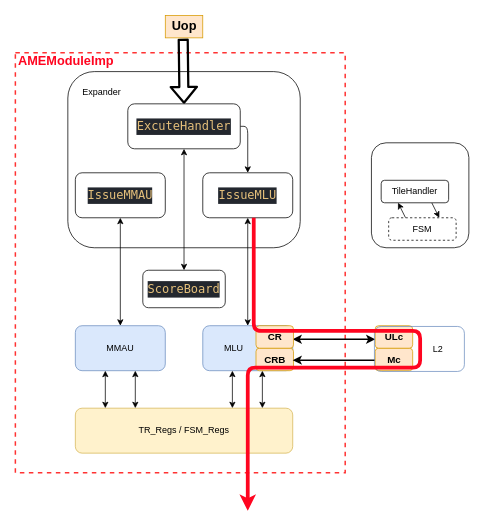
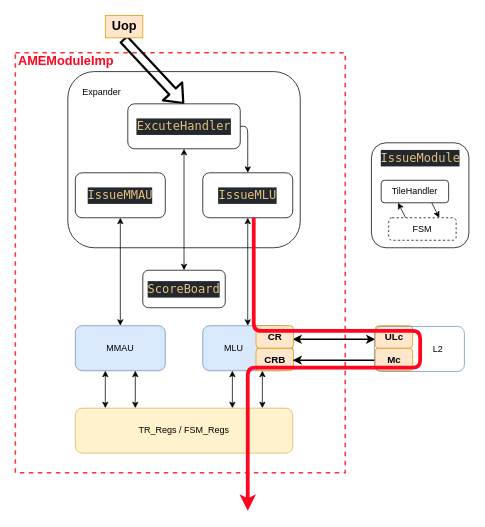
(184, 27) -> (124, 27)
none -> (420, 158)
